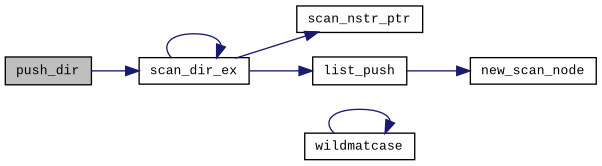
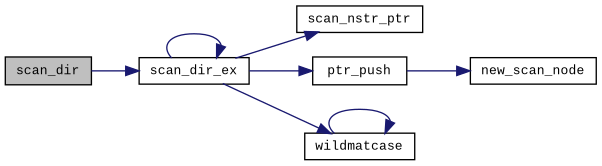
(48, 71) -> (48, 71)
(360, 71) -> (360, 71)
none -> (271, 106)
